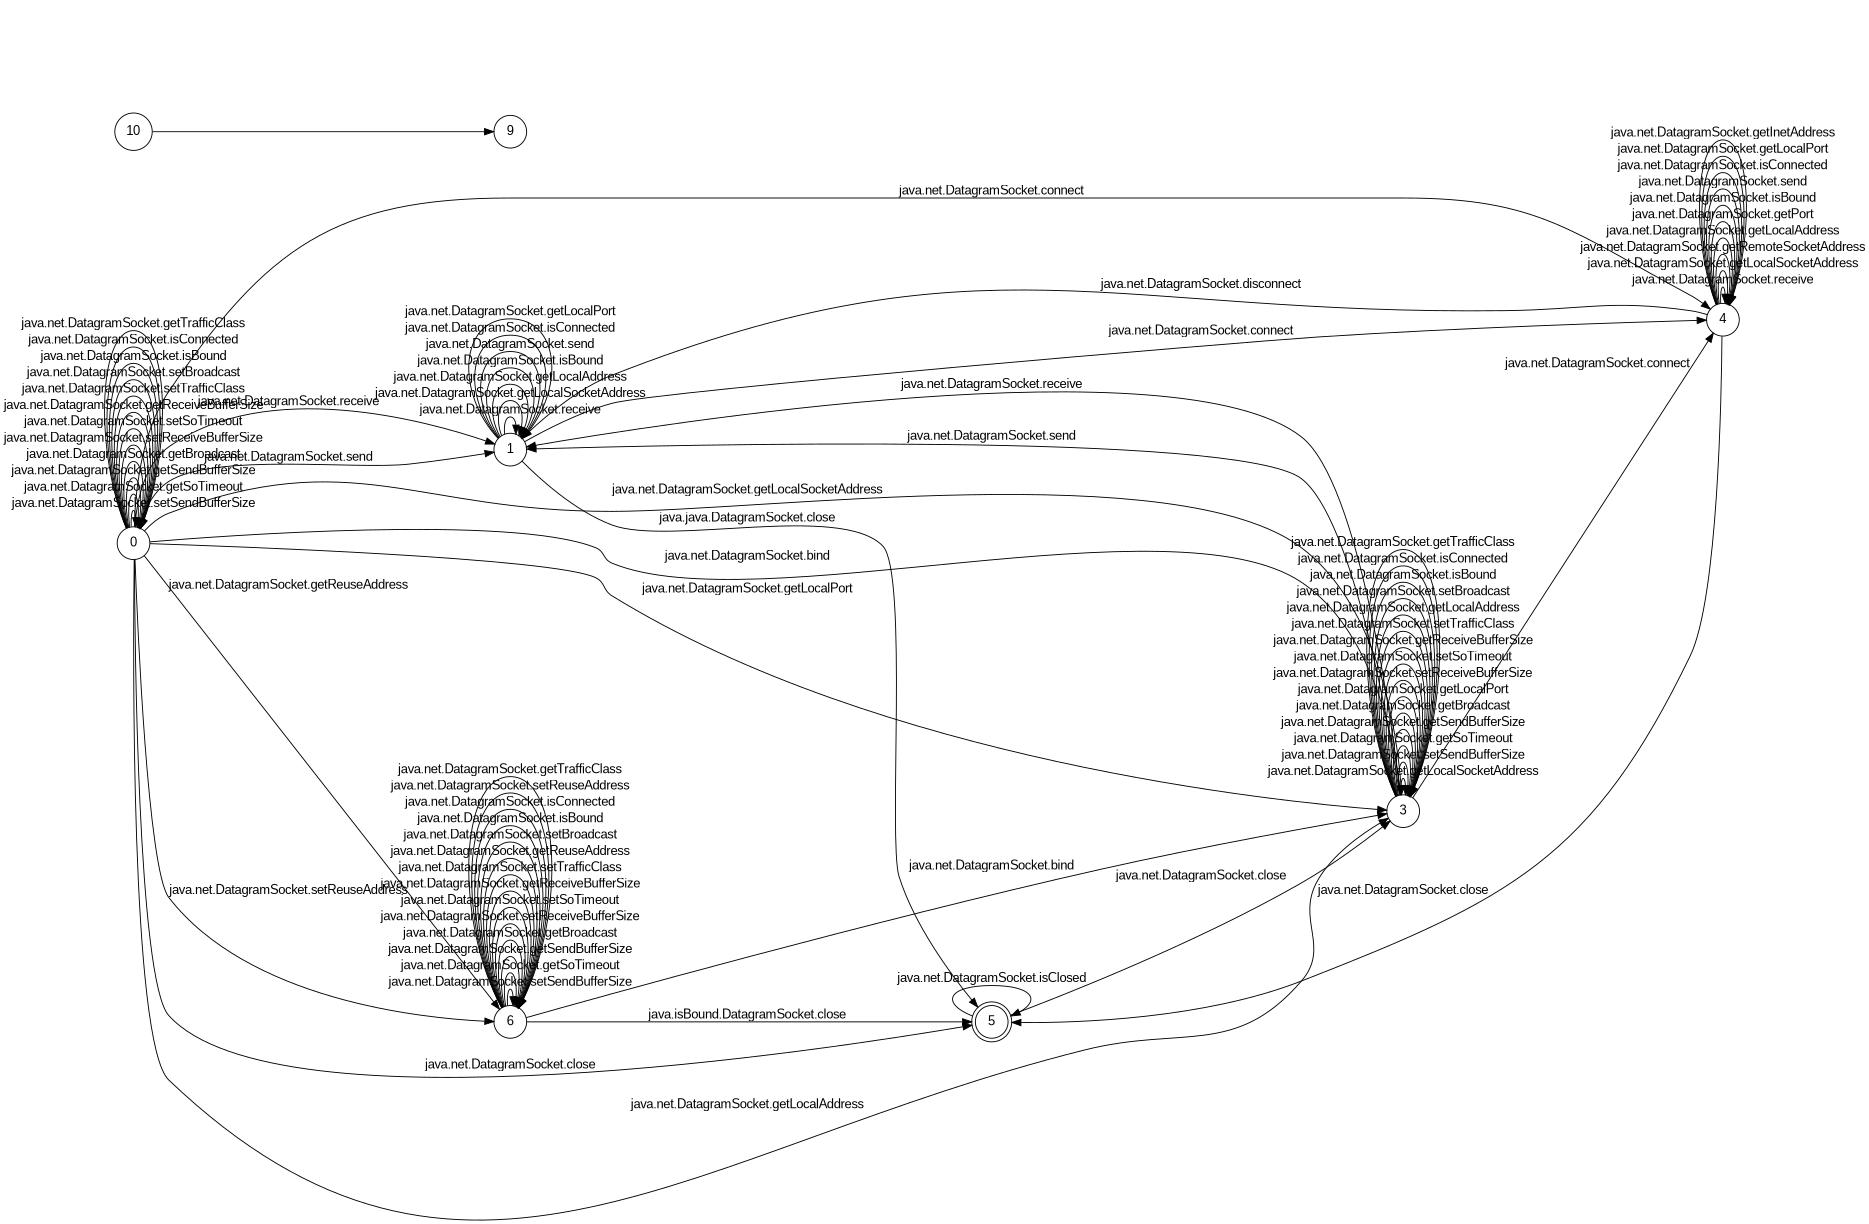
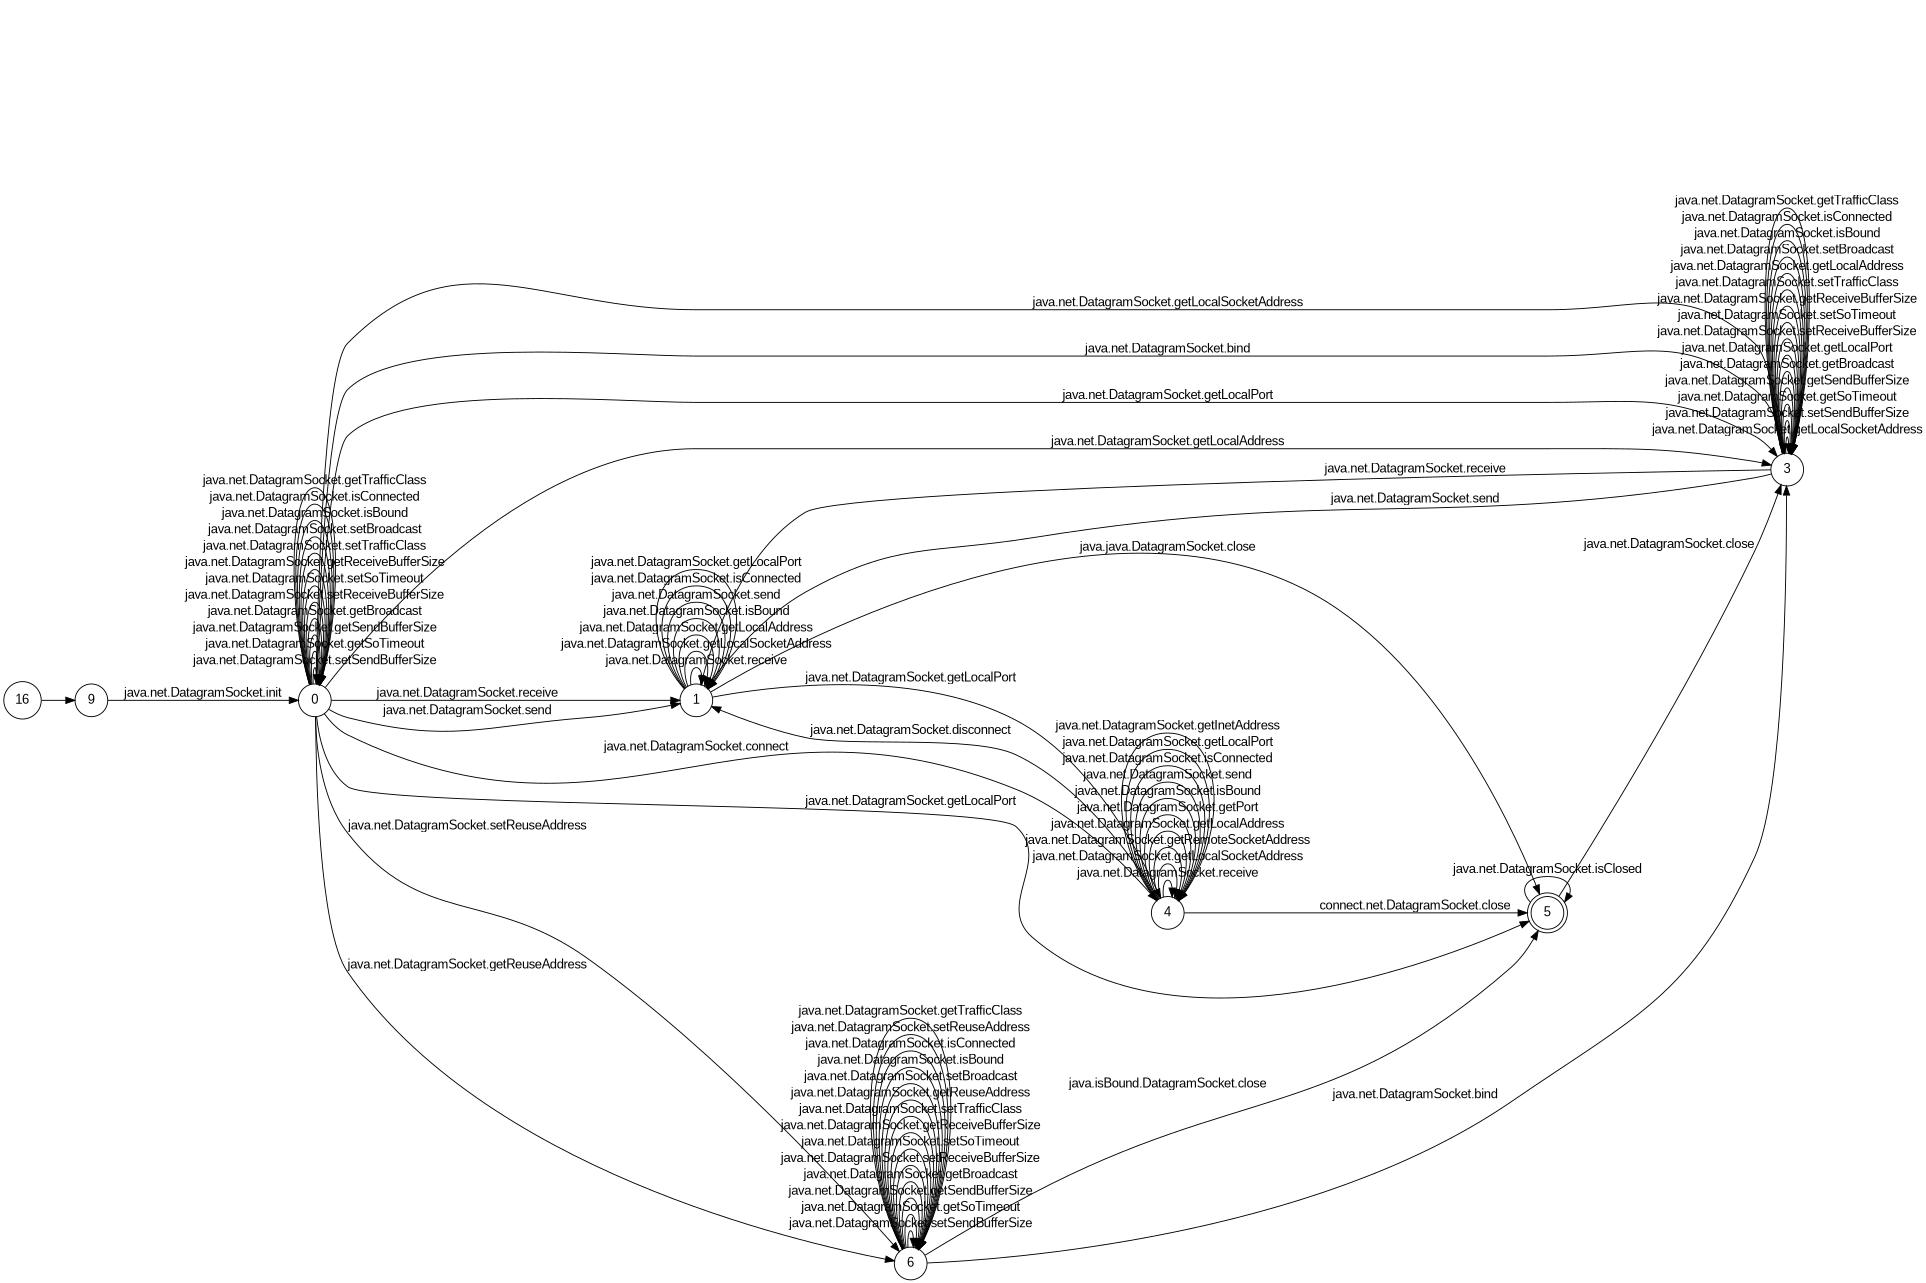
(134, 132) -> (23, 700)
(1201, 331) -> (911, 678)
(1561, 569) -> none
none -> (198, 700)
(1403, 891) -> (1415, 906)
(510, 1065) -> (911, 802)
